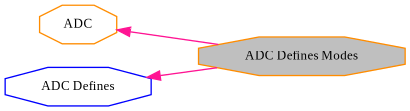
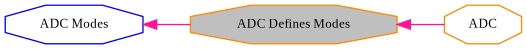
(174, 38) -> (427, 25)
(78, 87) -> (74, 25)
